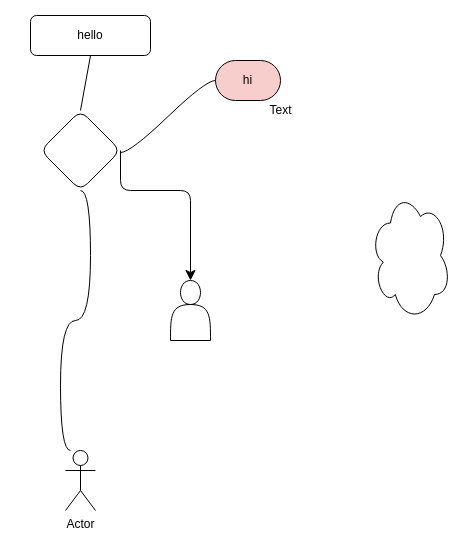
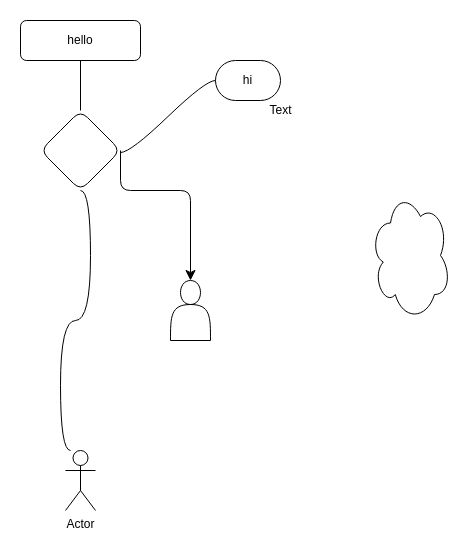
(91, 36) -> (81, 41)
(248, 81) -> (248, 81)
